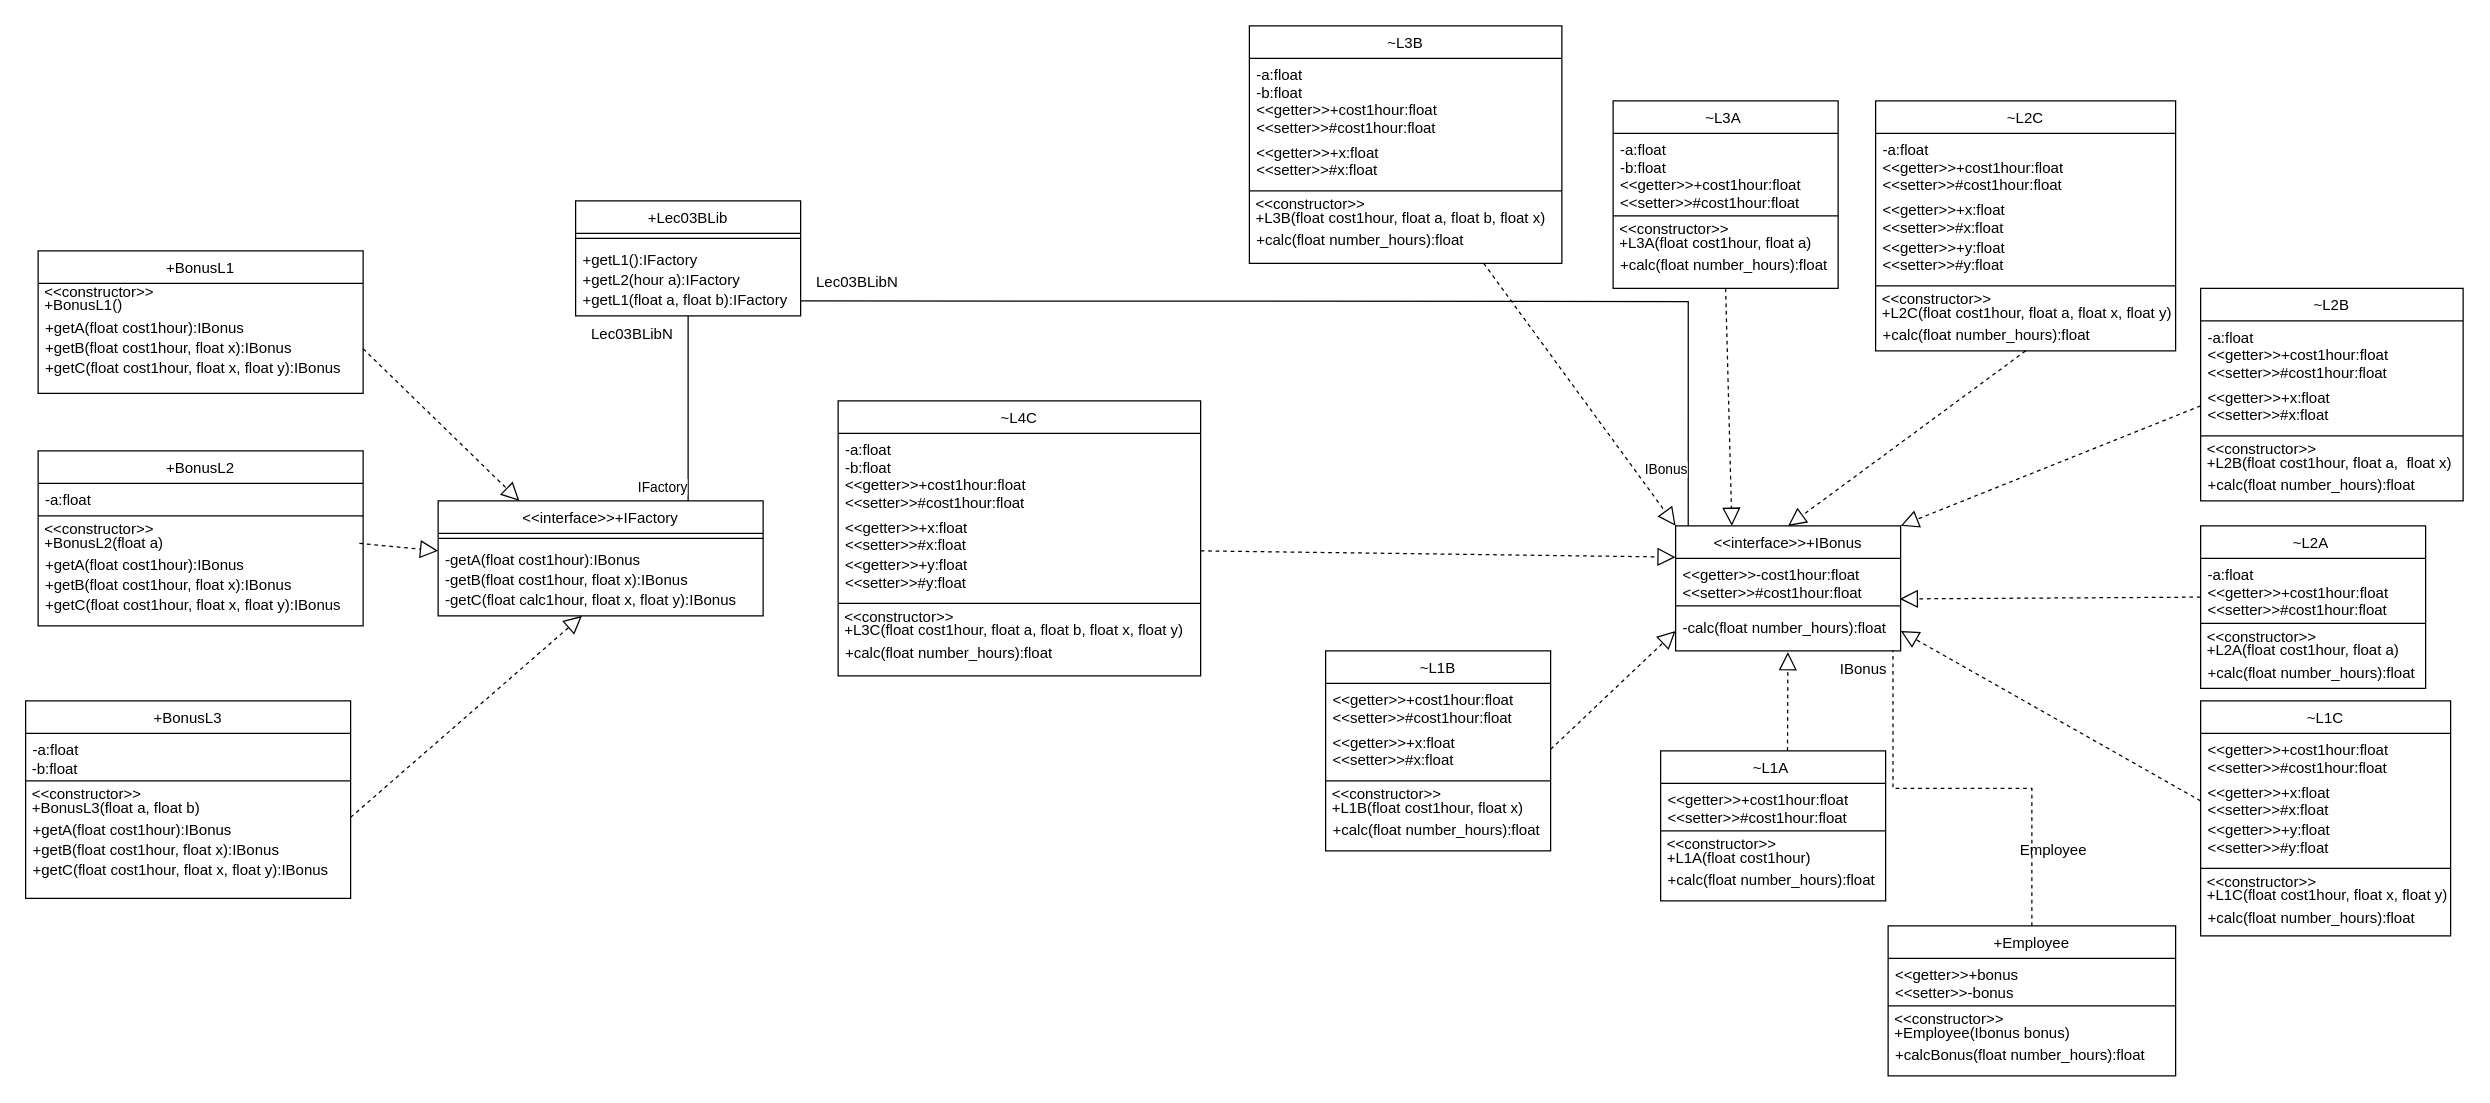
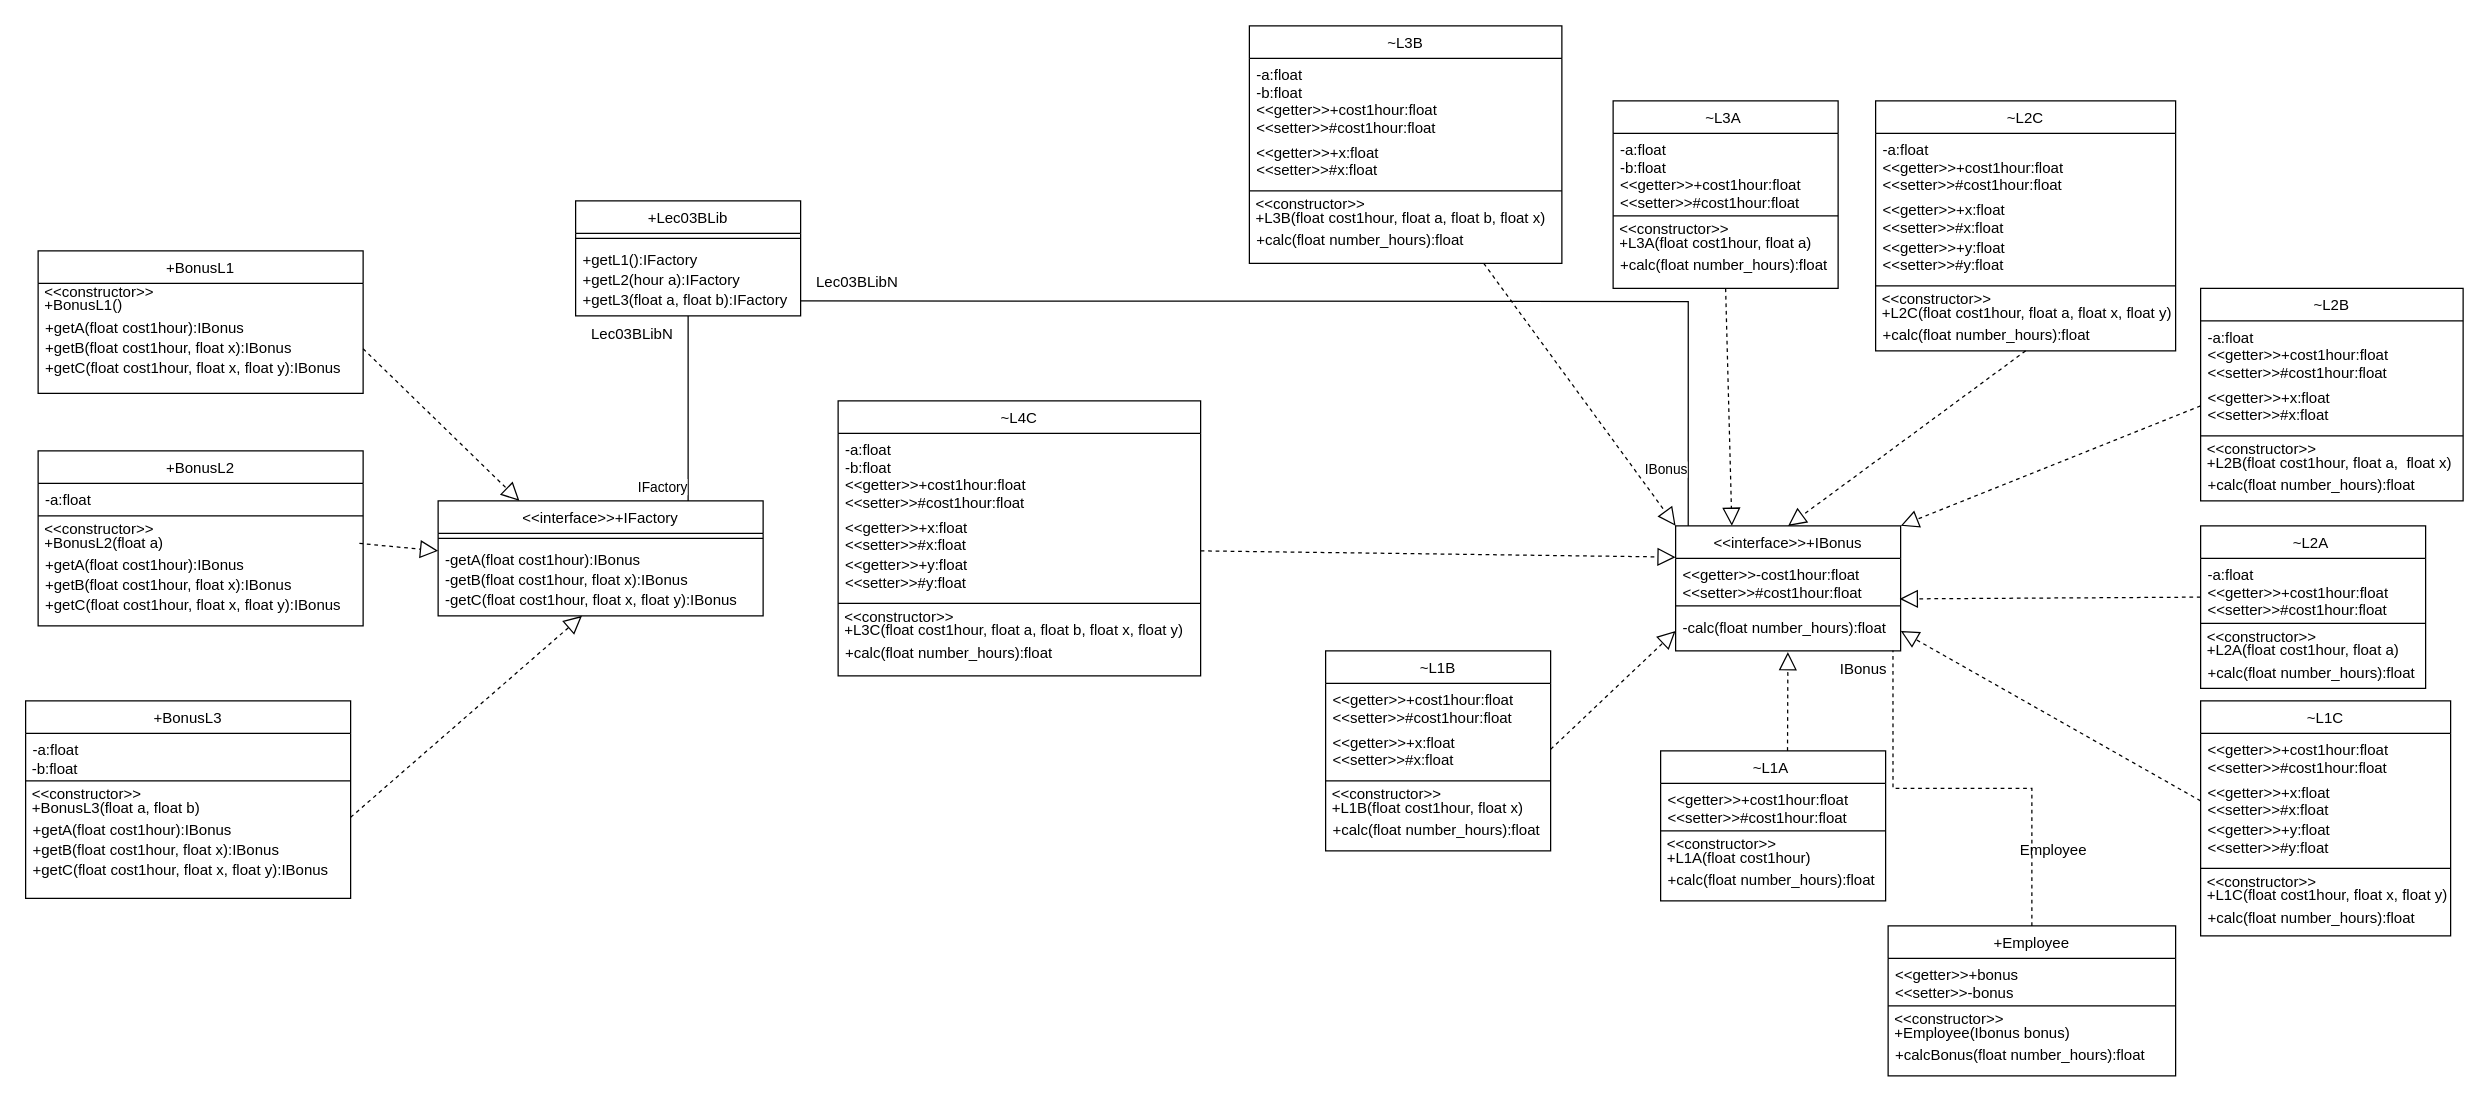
(707, 300) -> (707, 300)
(619, 600) -> (621, 600)
